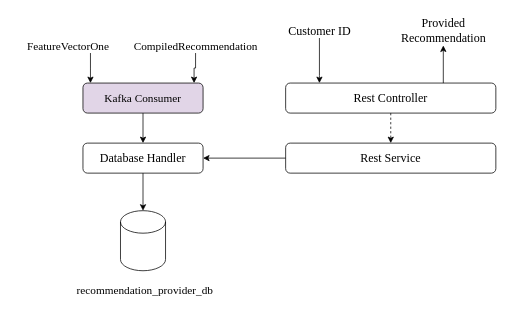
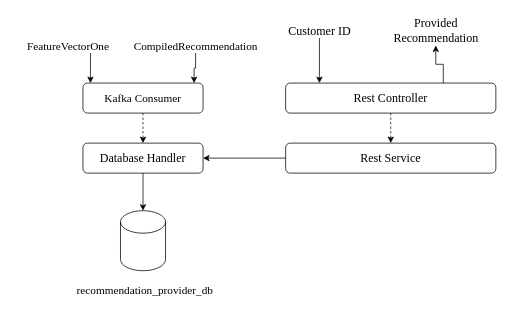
(443, 30) -> (435, 30)
(143, 98) -> (143, 98)
(143, 125) -> (143, 125)
